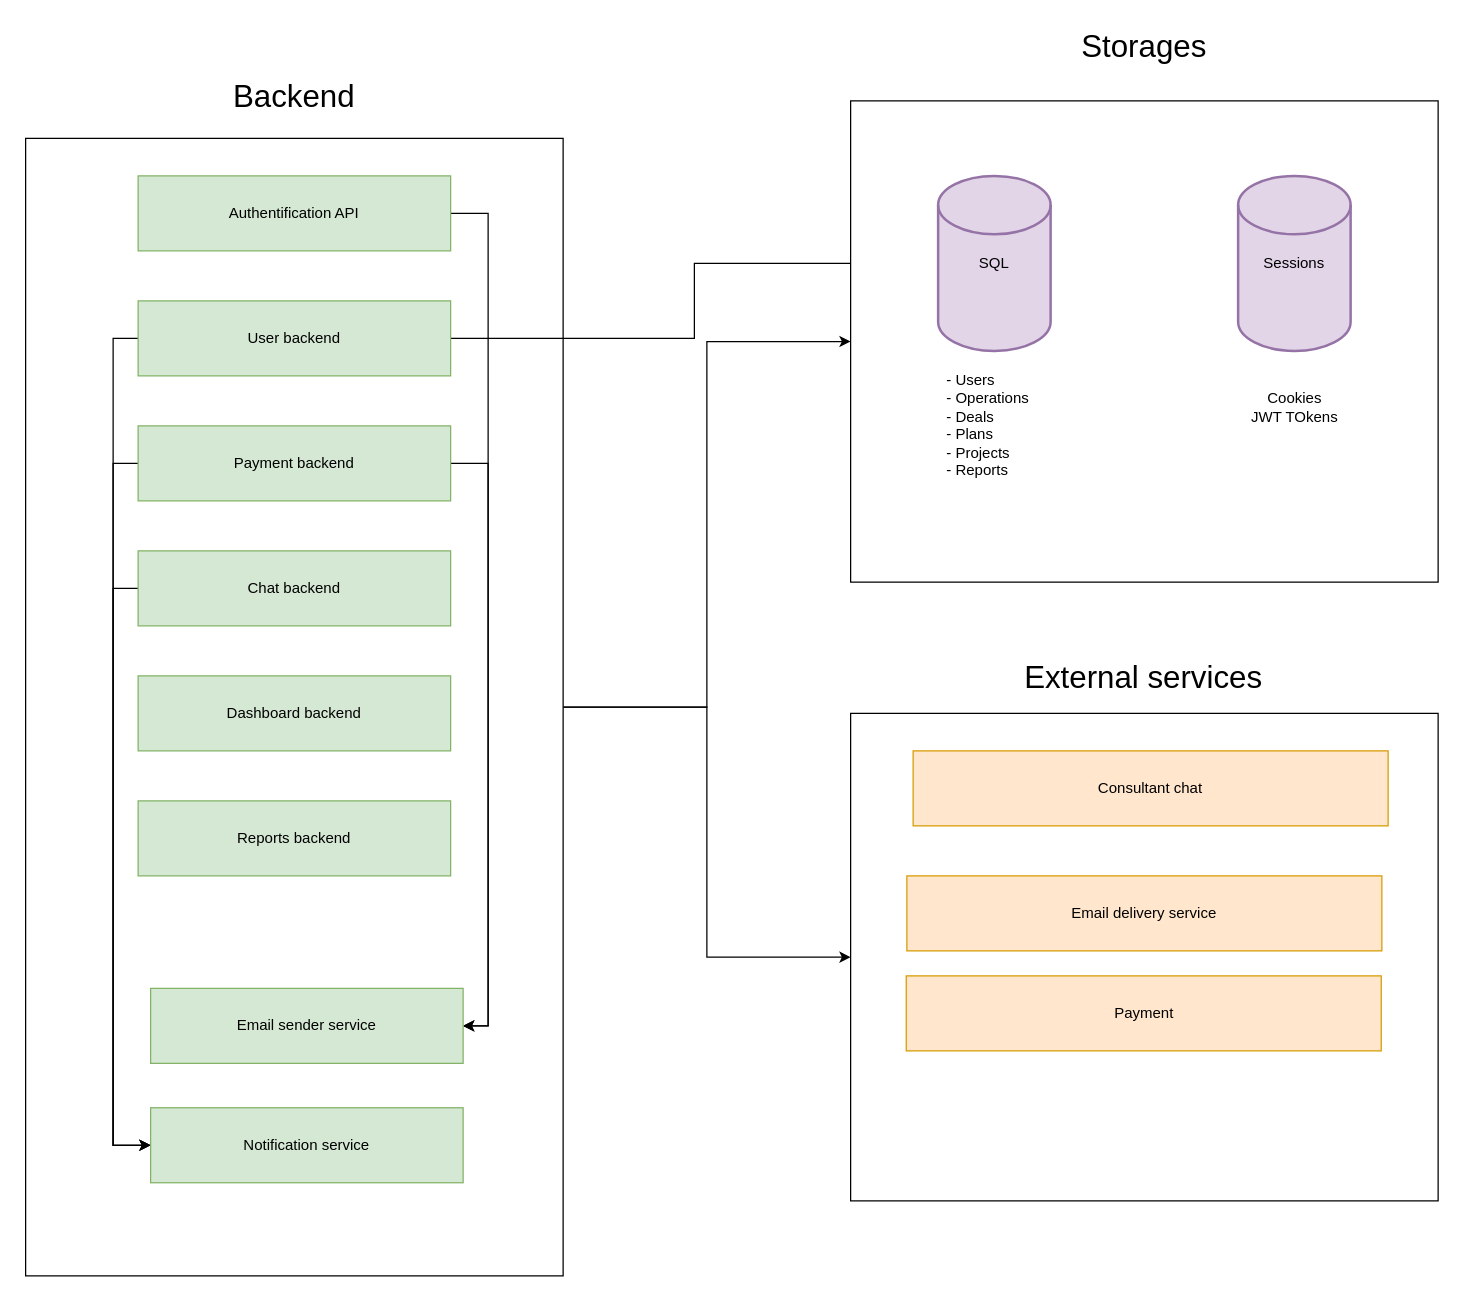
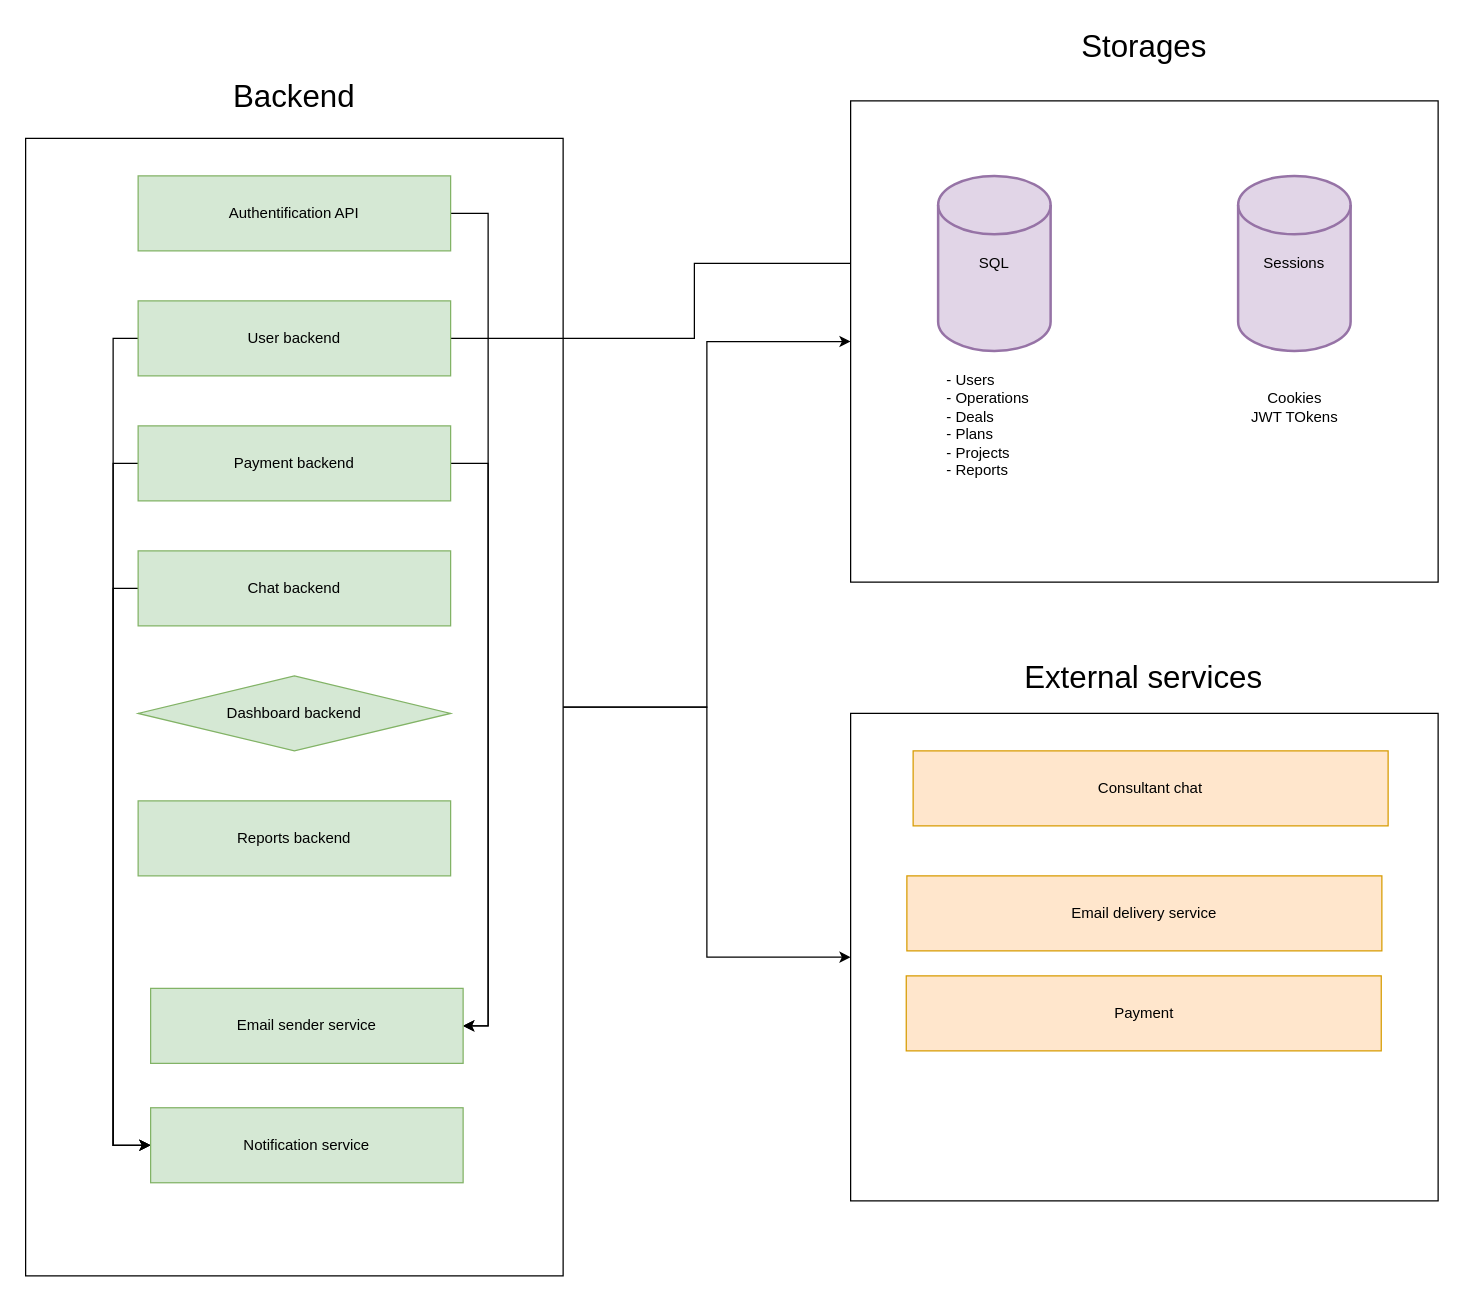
(294, 713) -> (294, 713)
